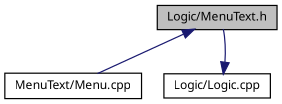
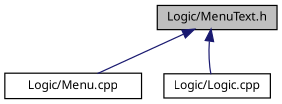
(225, 46) -> (209, 58)
(73, 86) -> (73, 86)
